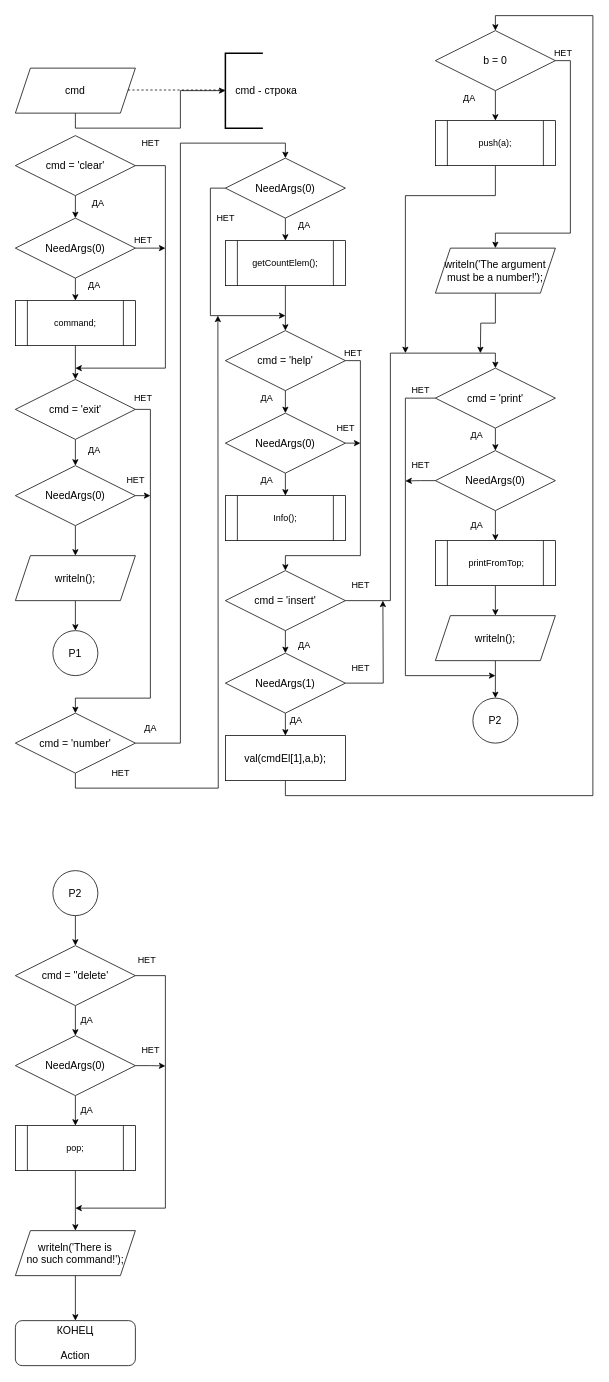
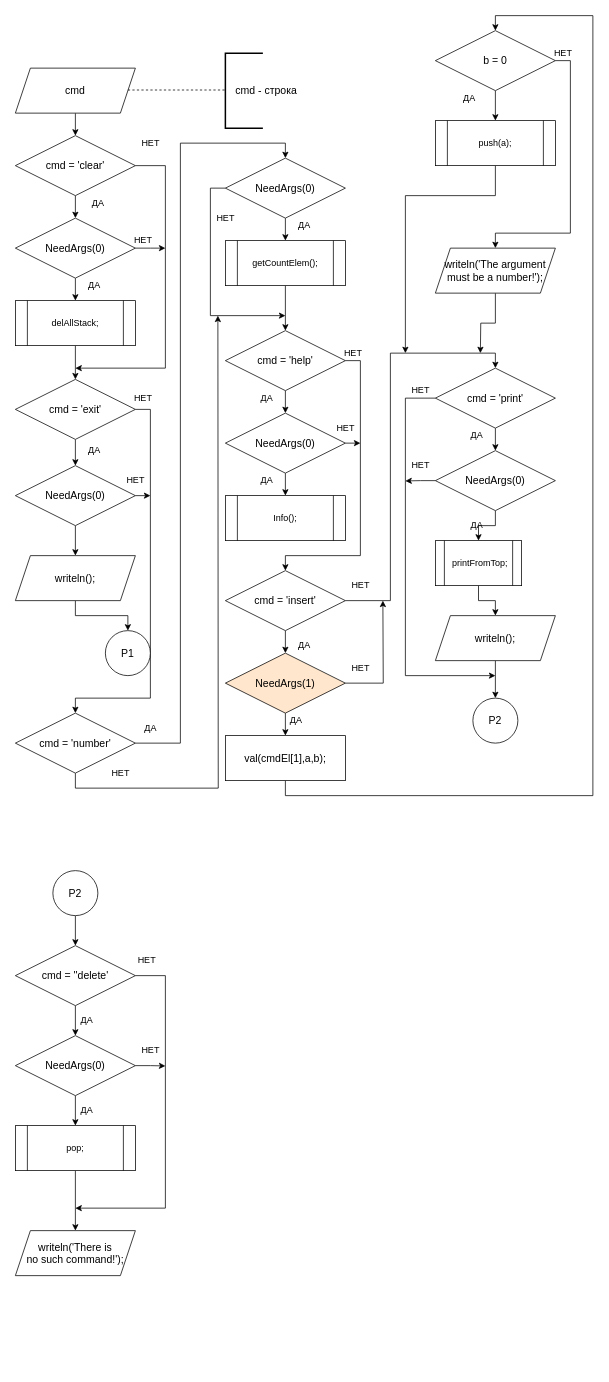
(144, 128) -> (75, 129)
(75, 323) -> (75, 323)
(495, 563) -> (479, 563)
(75, 653) -> (128, 653)
(285, 683) -> (285, 683)
(75, 1295) -> none
(75, 1343) -> none
